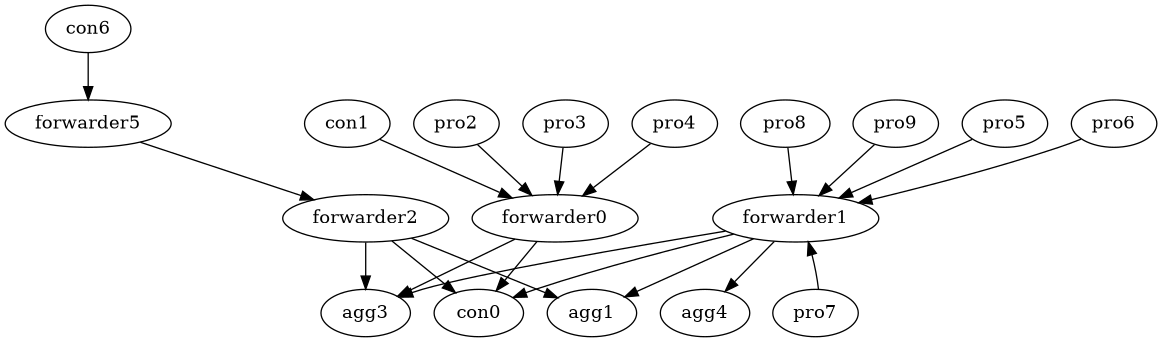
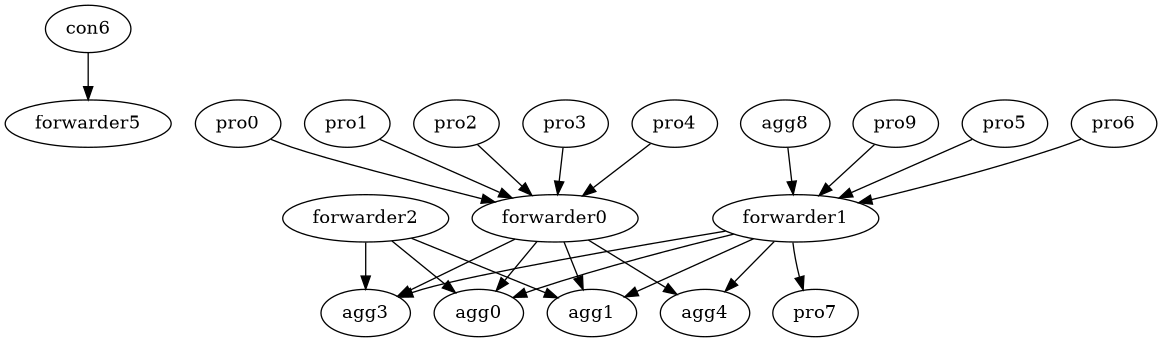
none -> (238, 124)
(347, 124) -> (347, 124)
(785, 124) -> (785, 124)
(221, 169) -> none
none -> (574, 266)
none -> (635, 269)
(816, 272) -> (796, 260)
(479, 313) -> (479, 313)
